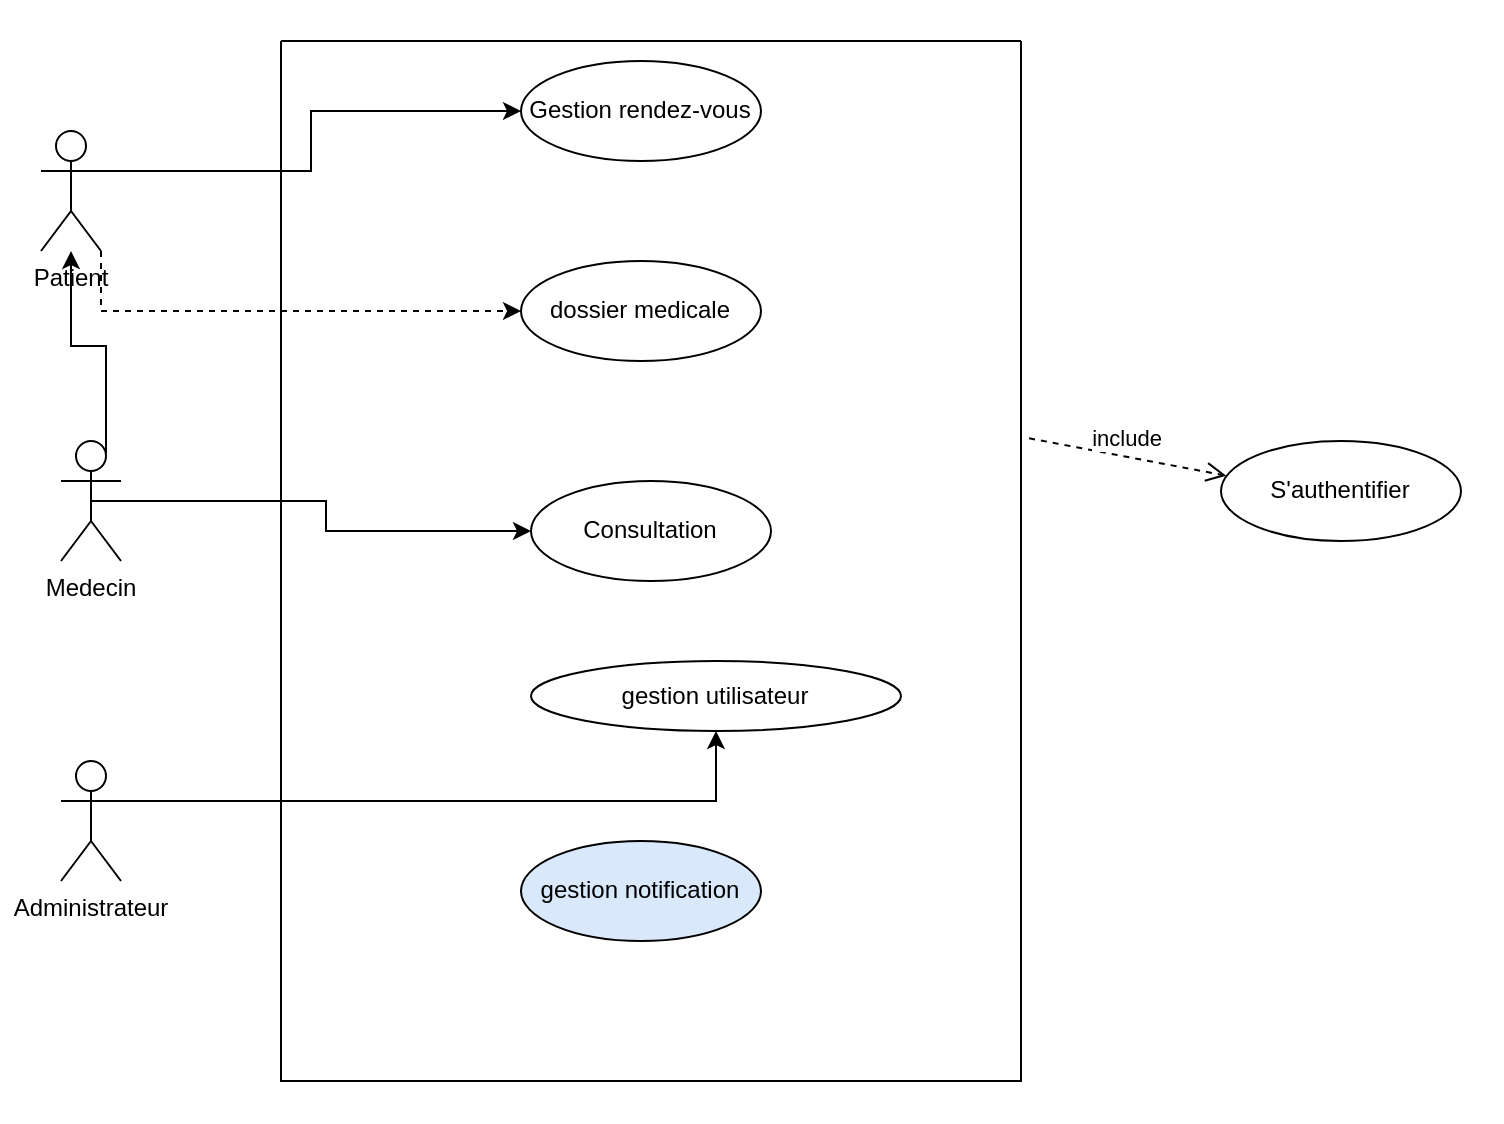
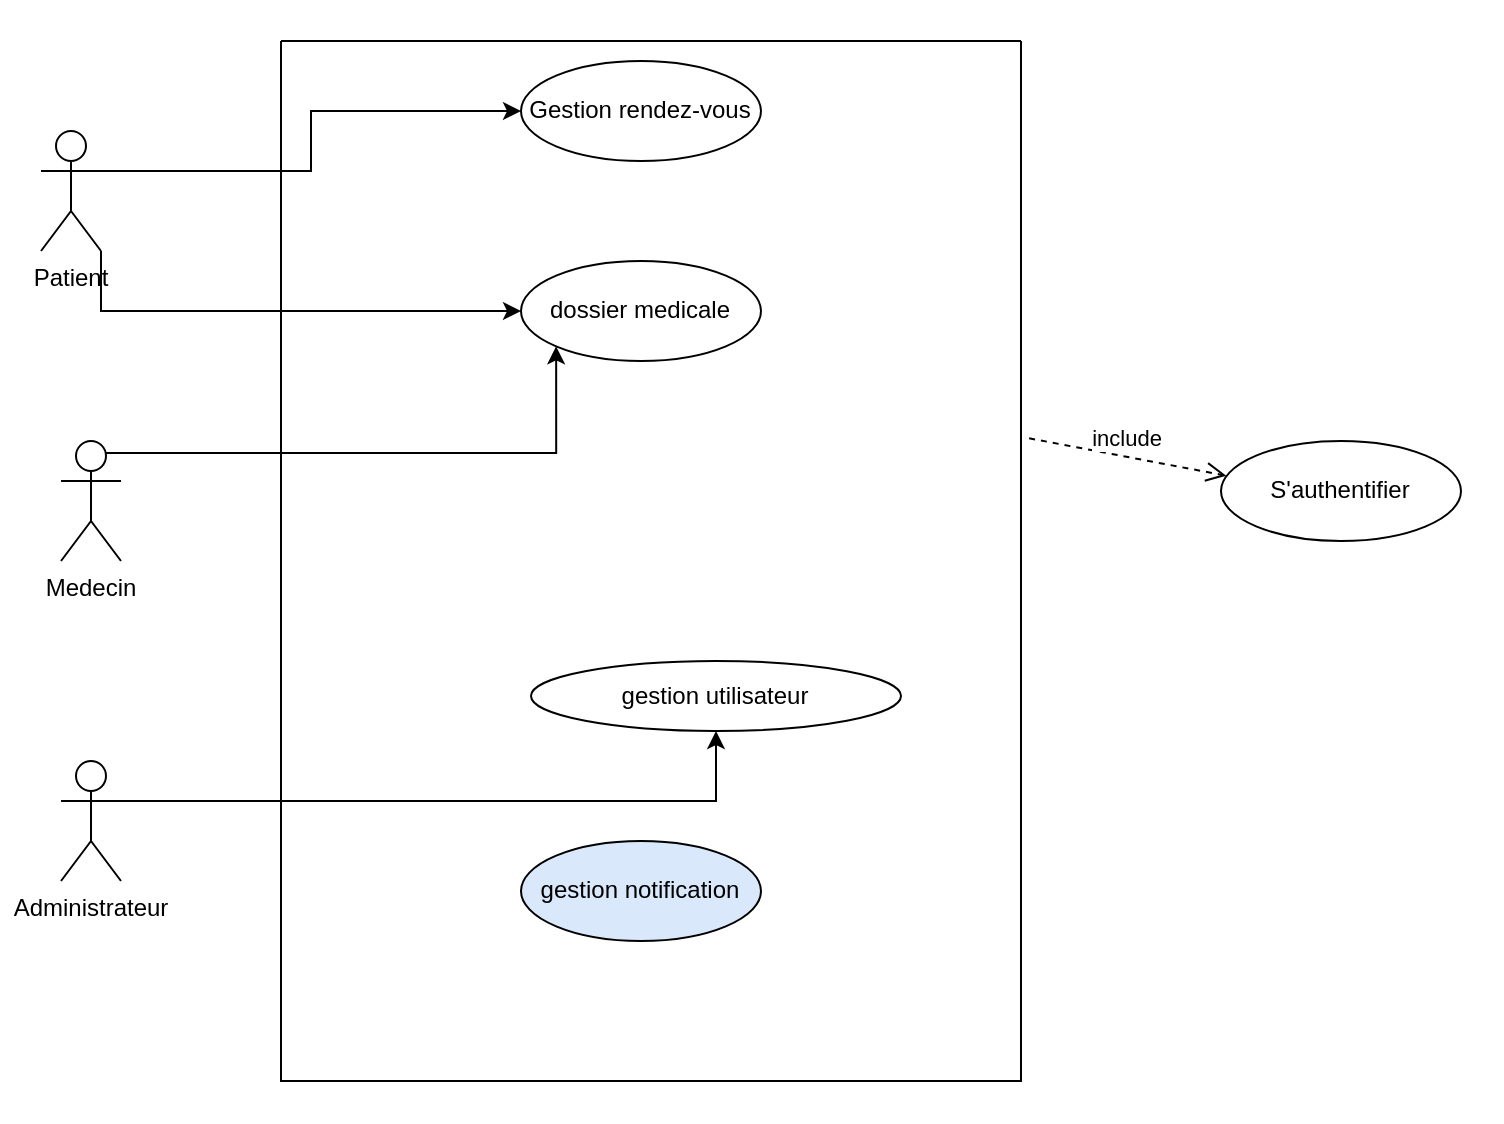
(276, 311) -> (276, 311)
(101, 346) -> (377, 453)
(326, 504) -> none
(651, 531) -> none
